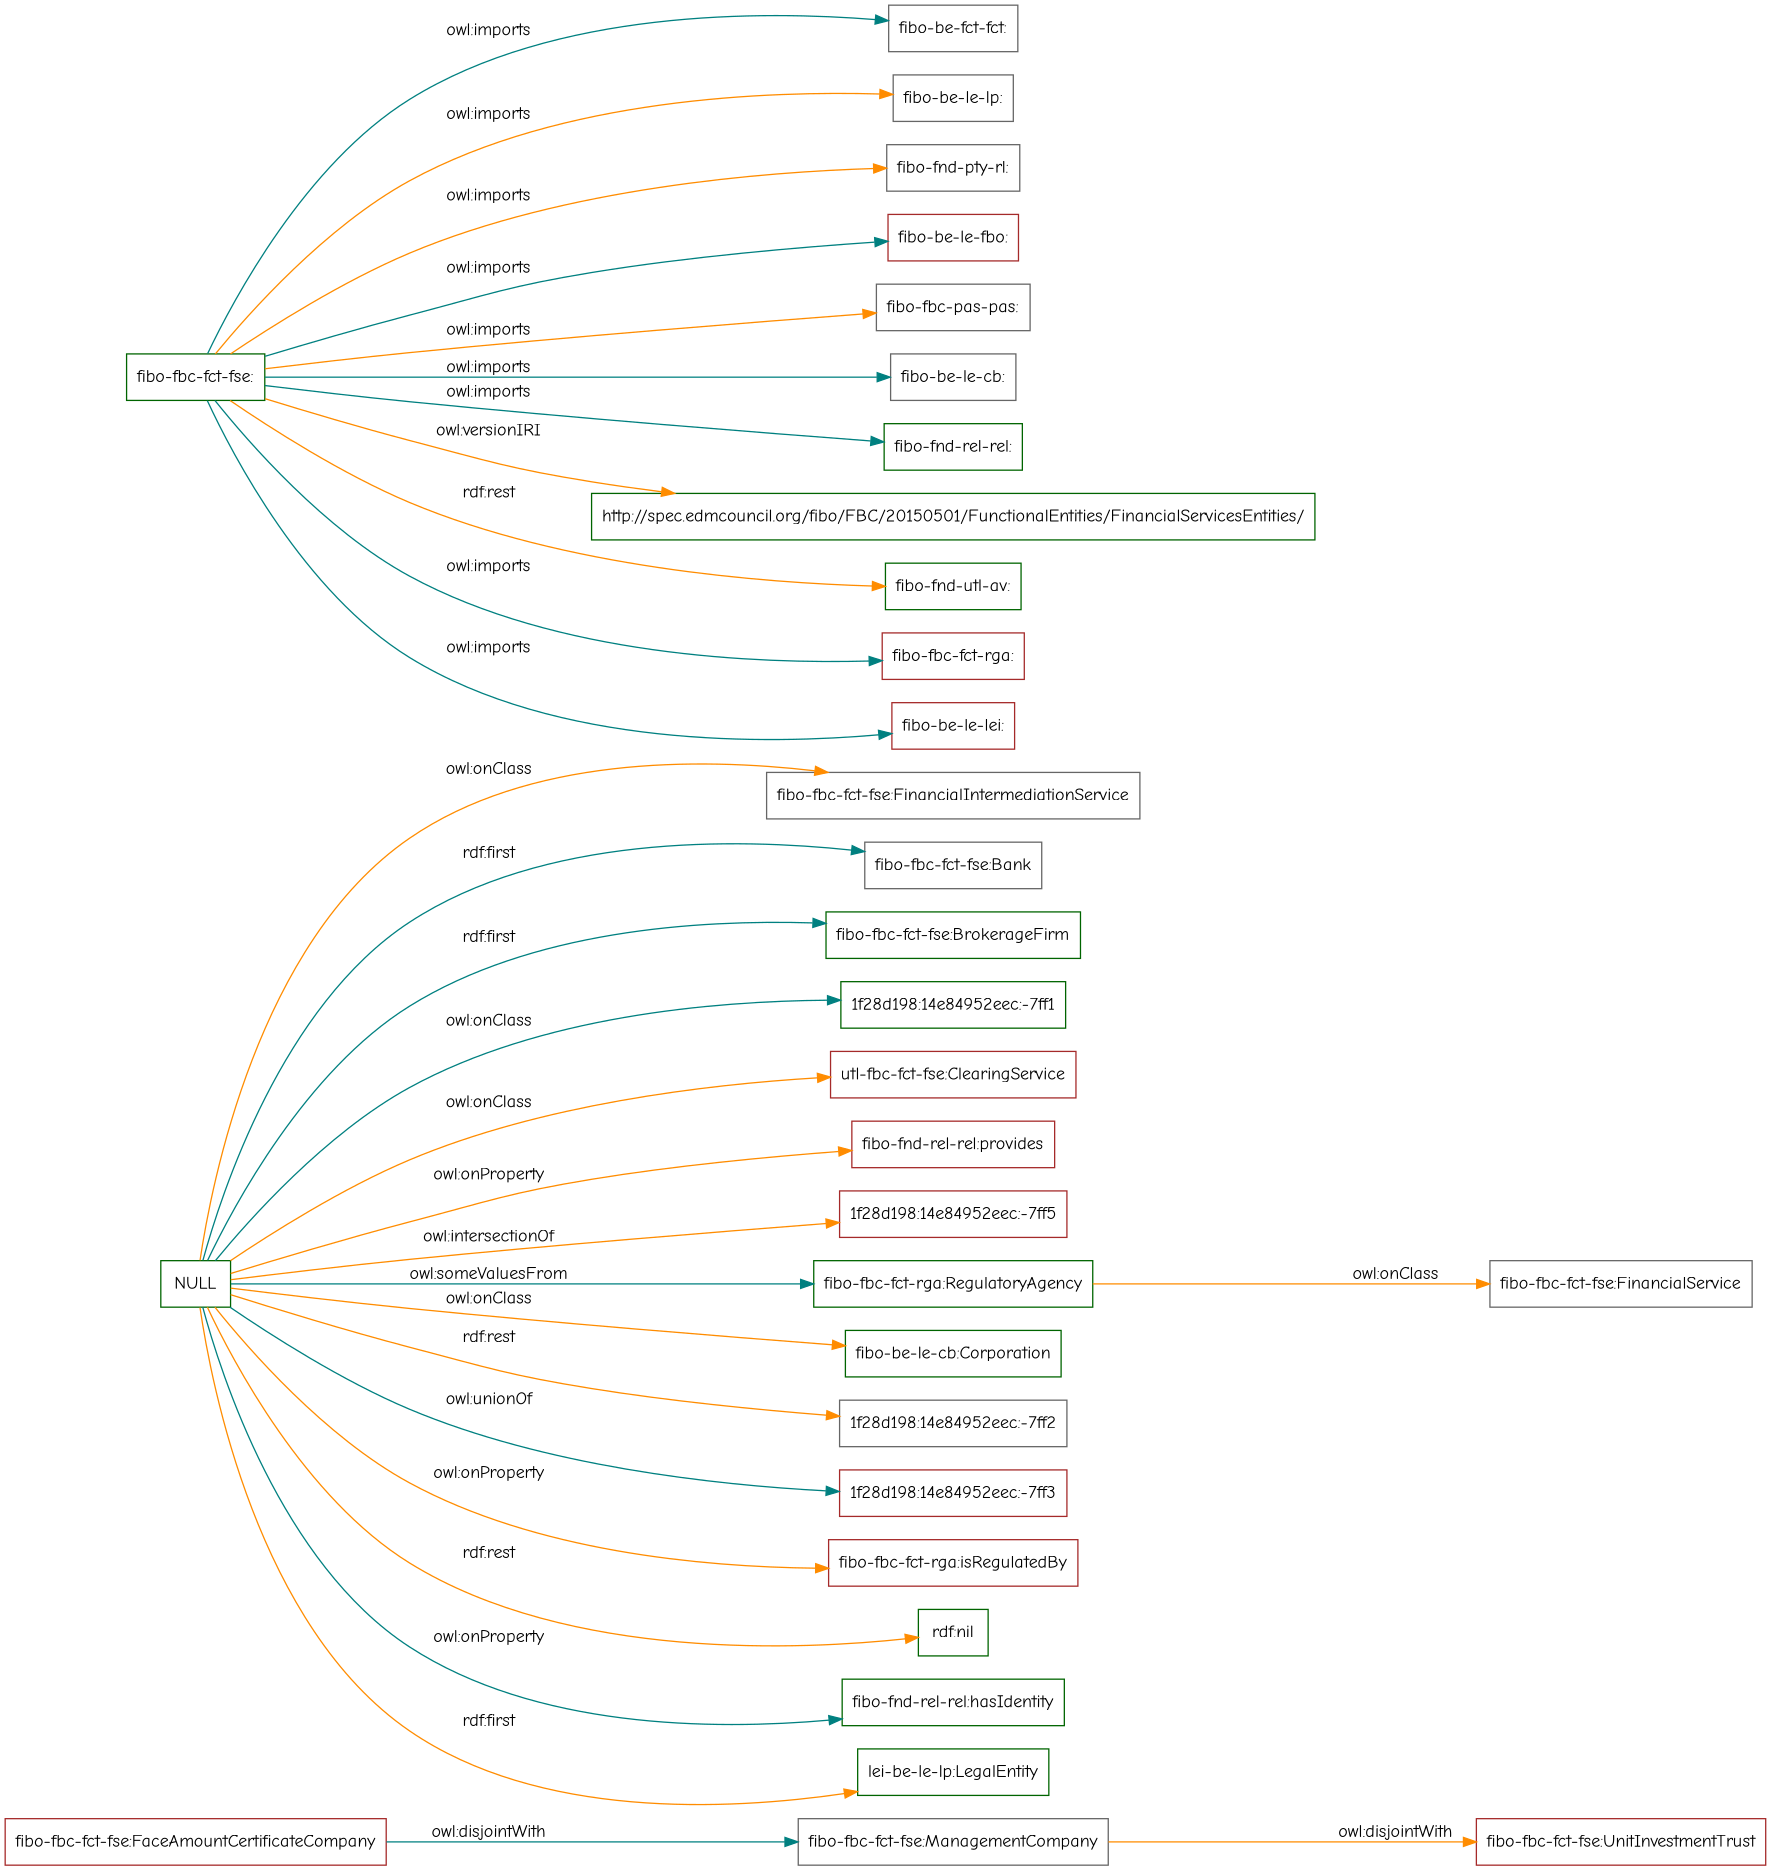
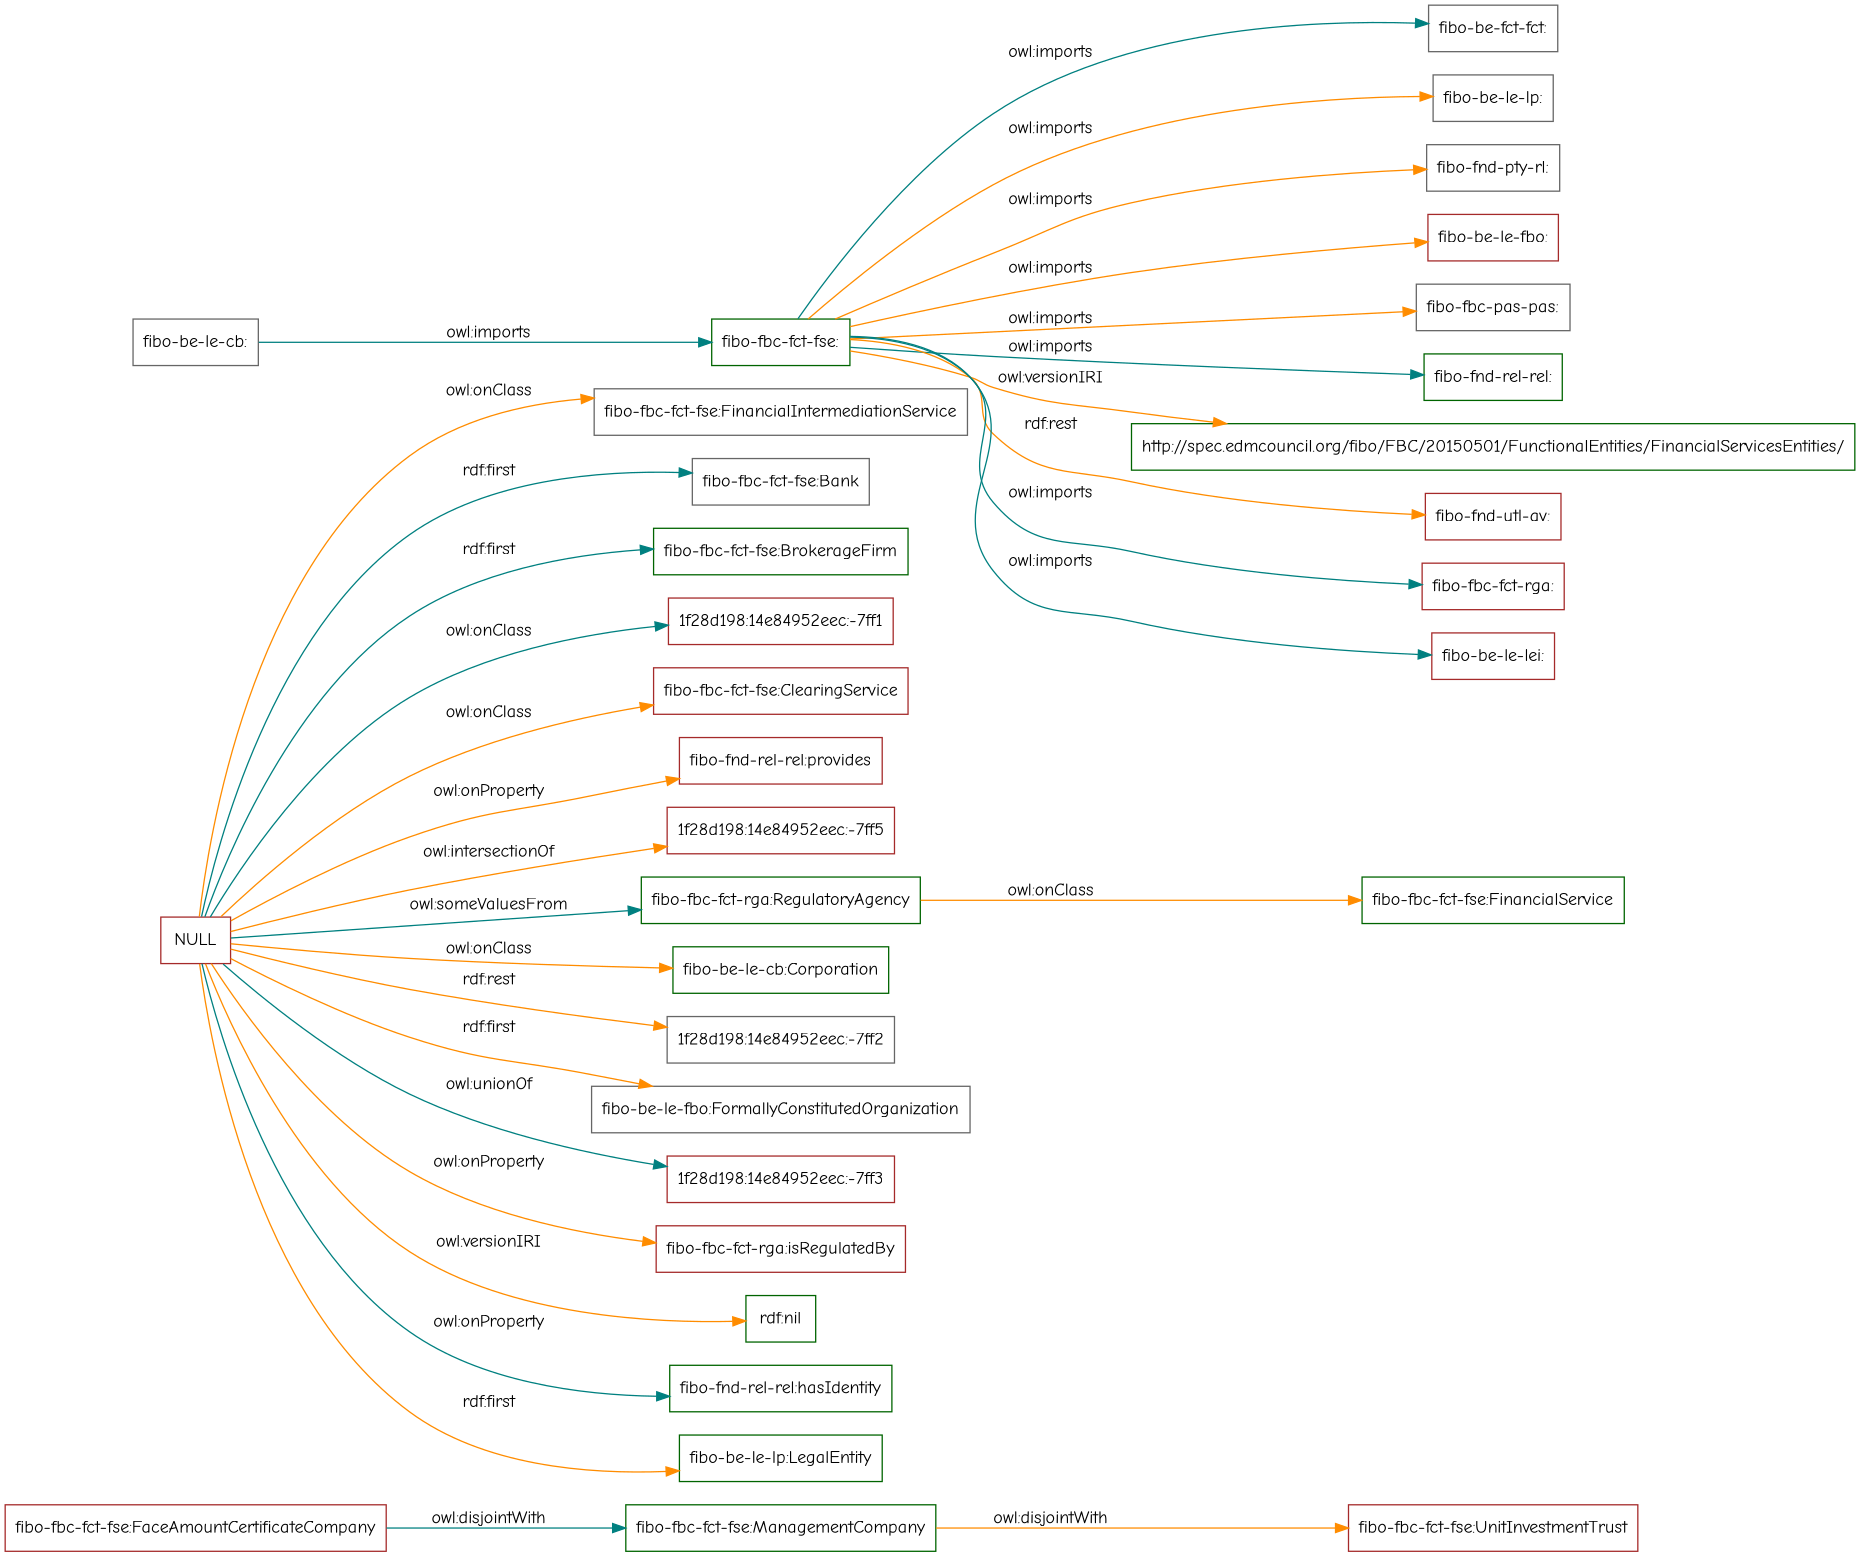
(566, 277) -> (1131, 273)
(571, 377) -> (479, 342)
(953, 586) -> (1493, 517)
(953, 1005) -> (781, 621)
(953, 1075) -> (781, 691)
none -> (781, 1110)
(196, 1284) -> (196, 940)
(1621, 1284) -> (1493, 900)
(489, 1553) -> (489, 1242)
(953, 1772) -> (781, 1458)
(953, 1842) -> (781, 1528)
